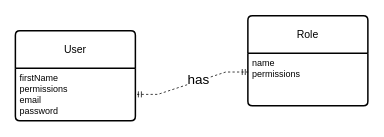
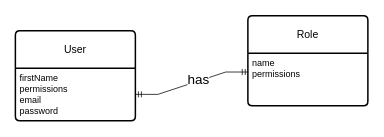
(163, 93) -> (163, 93)
